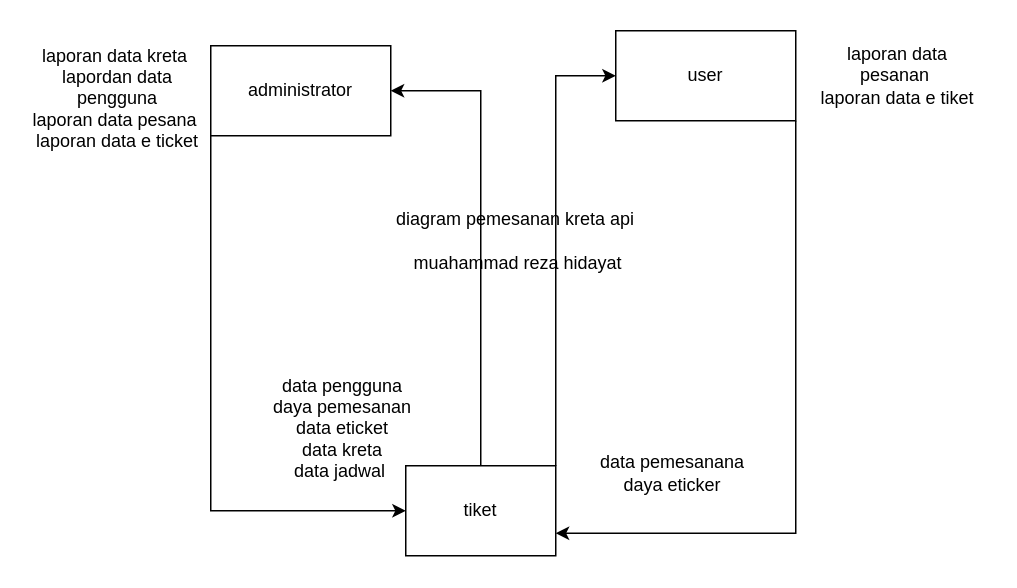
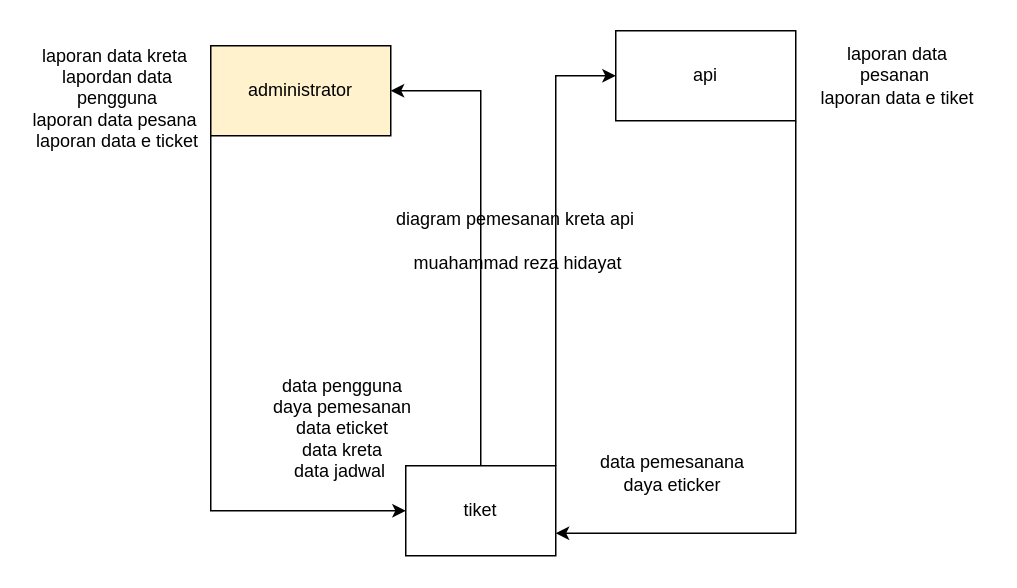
(706, 76) -> (706, 76)
(301, 91) -> (301, 91)
